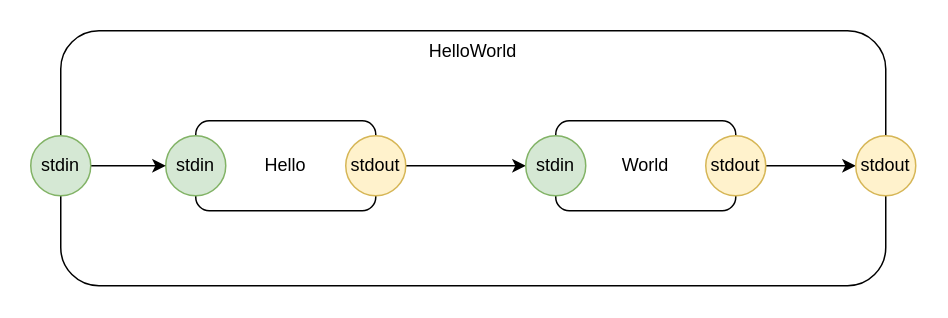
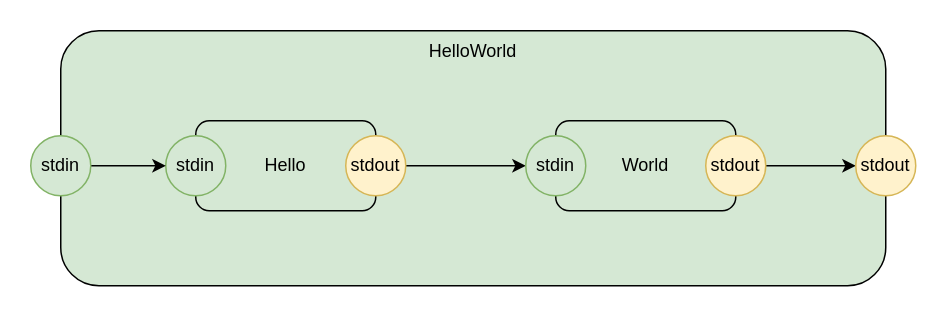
(473, 158) -> (473, 158)
(286, 166) -> (286, 166)
(646, 166) -> (646, 166)
